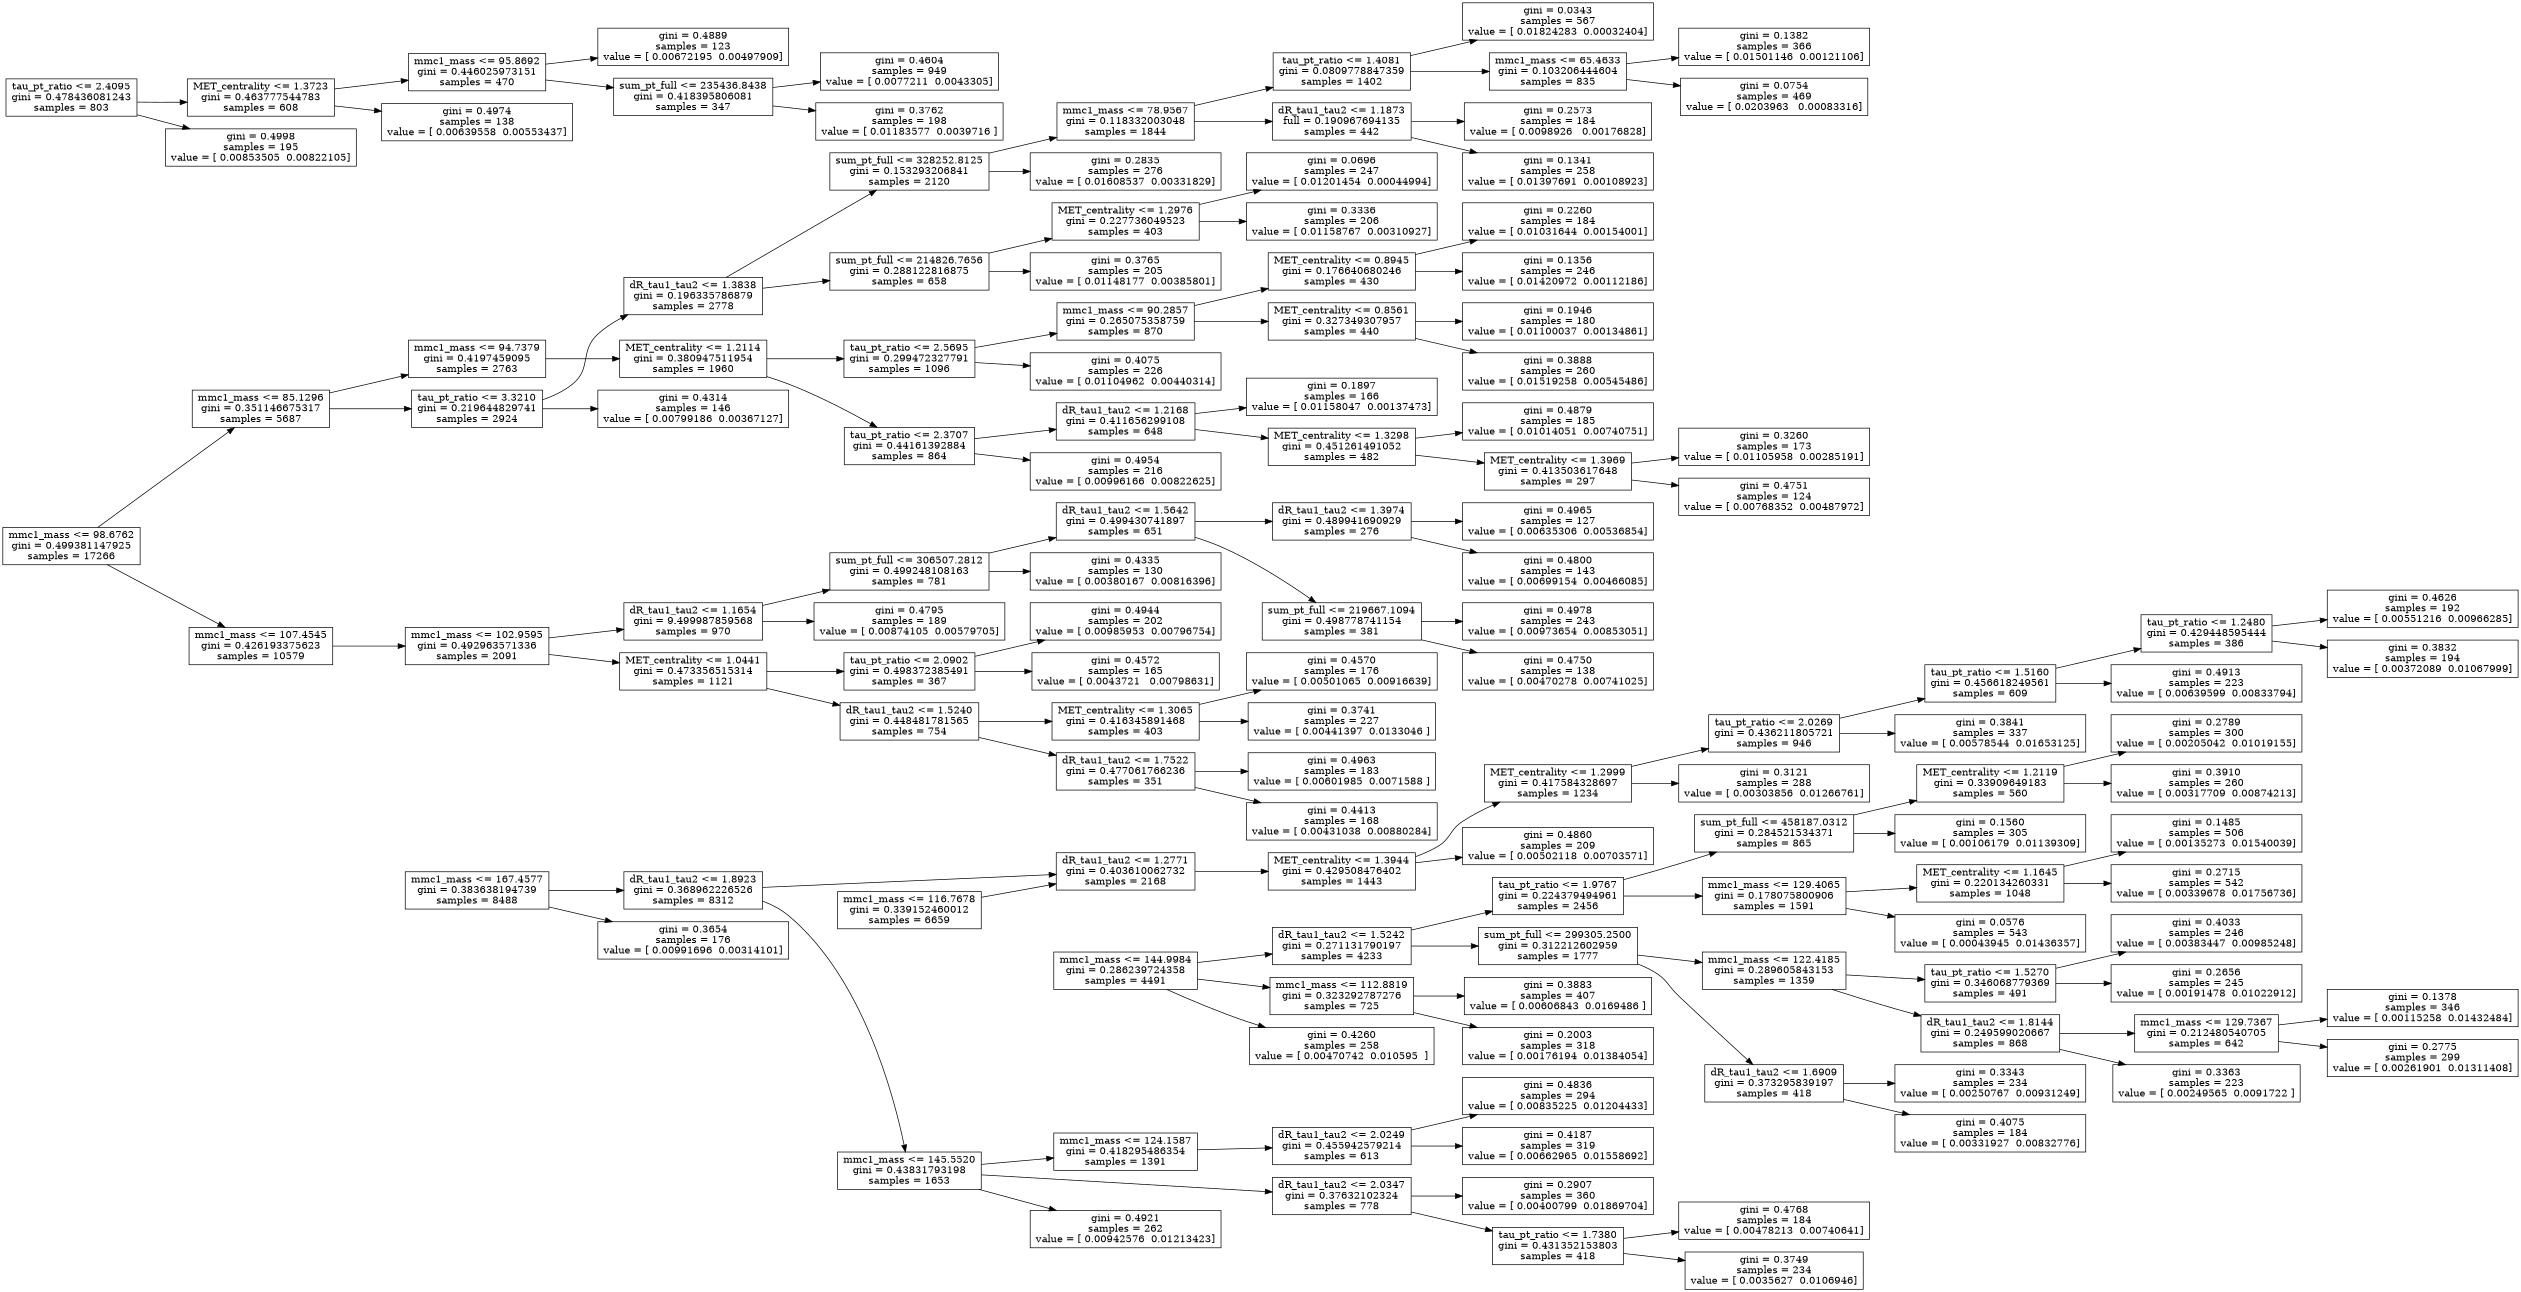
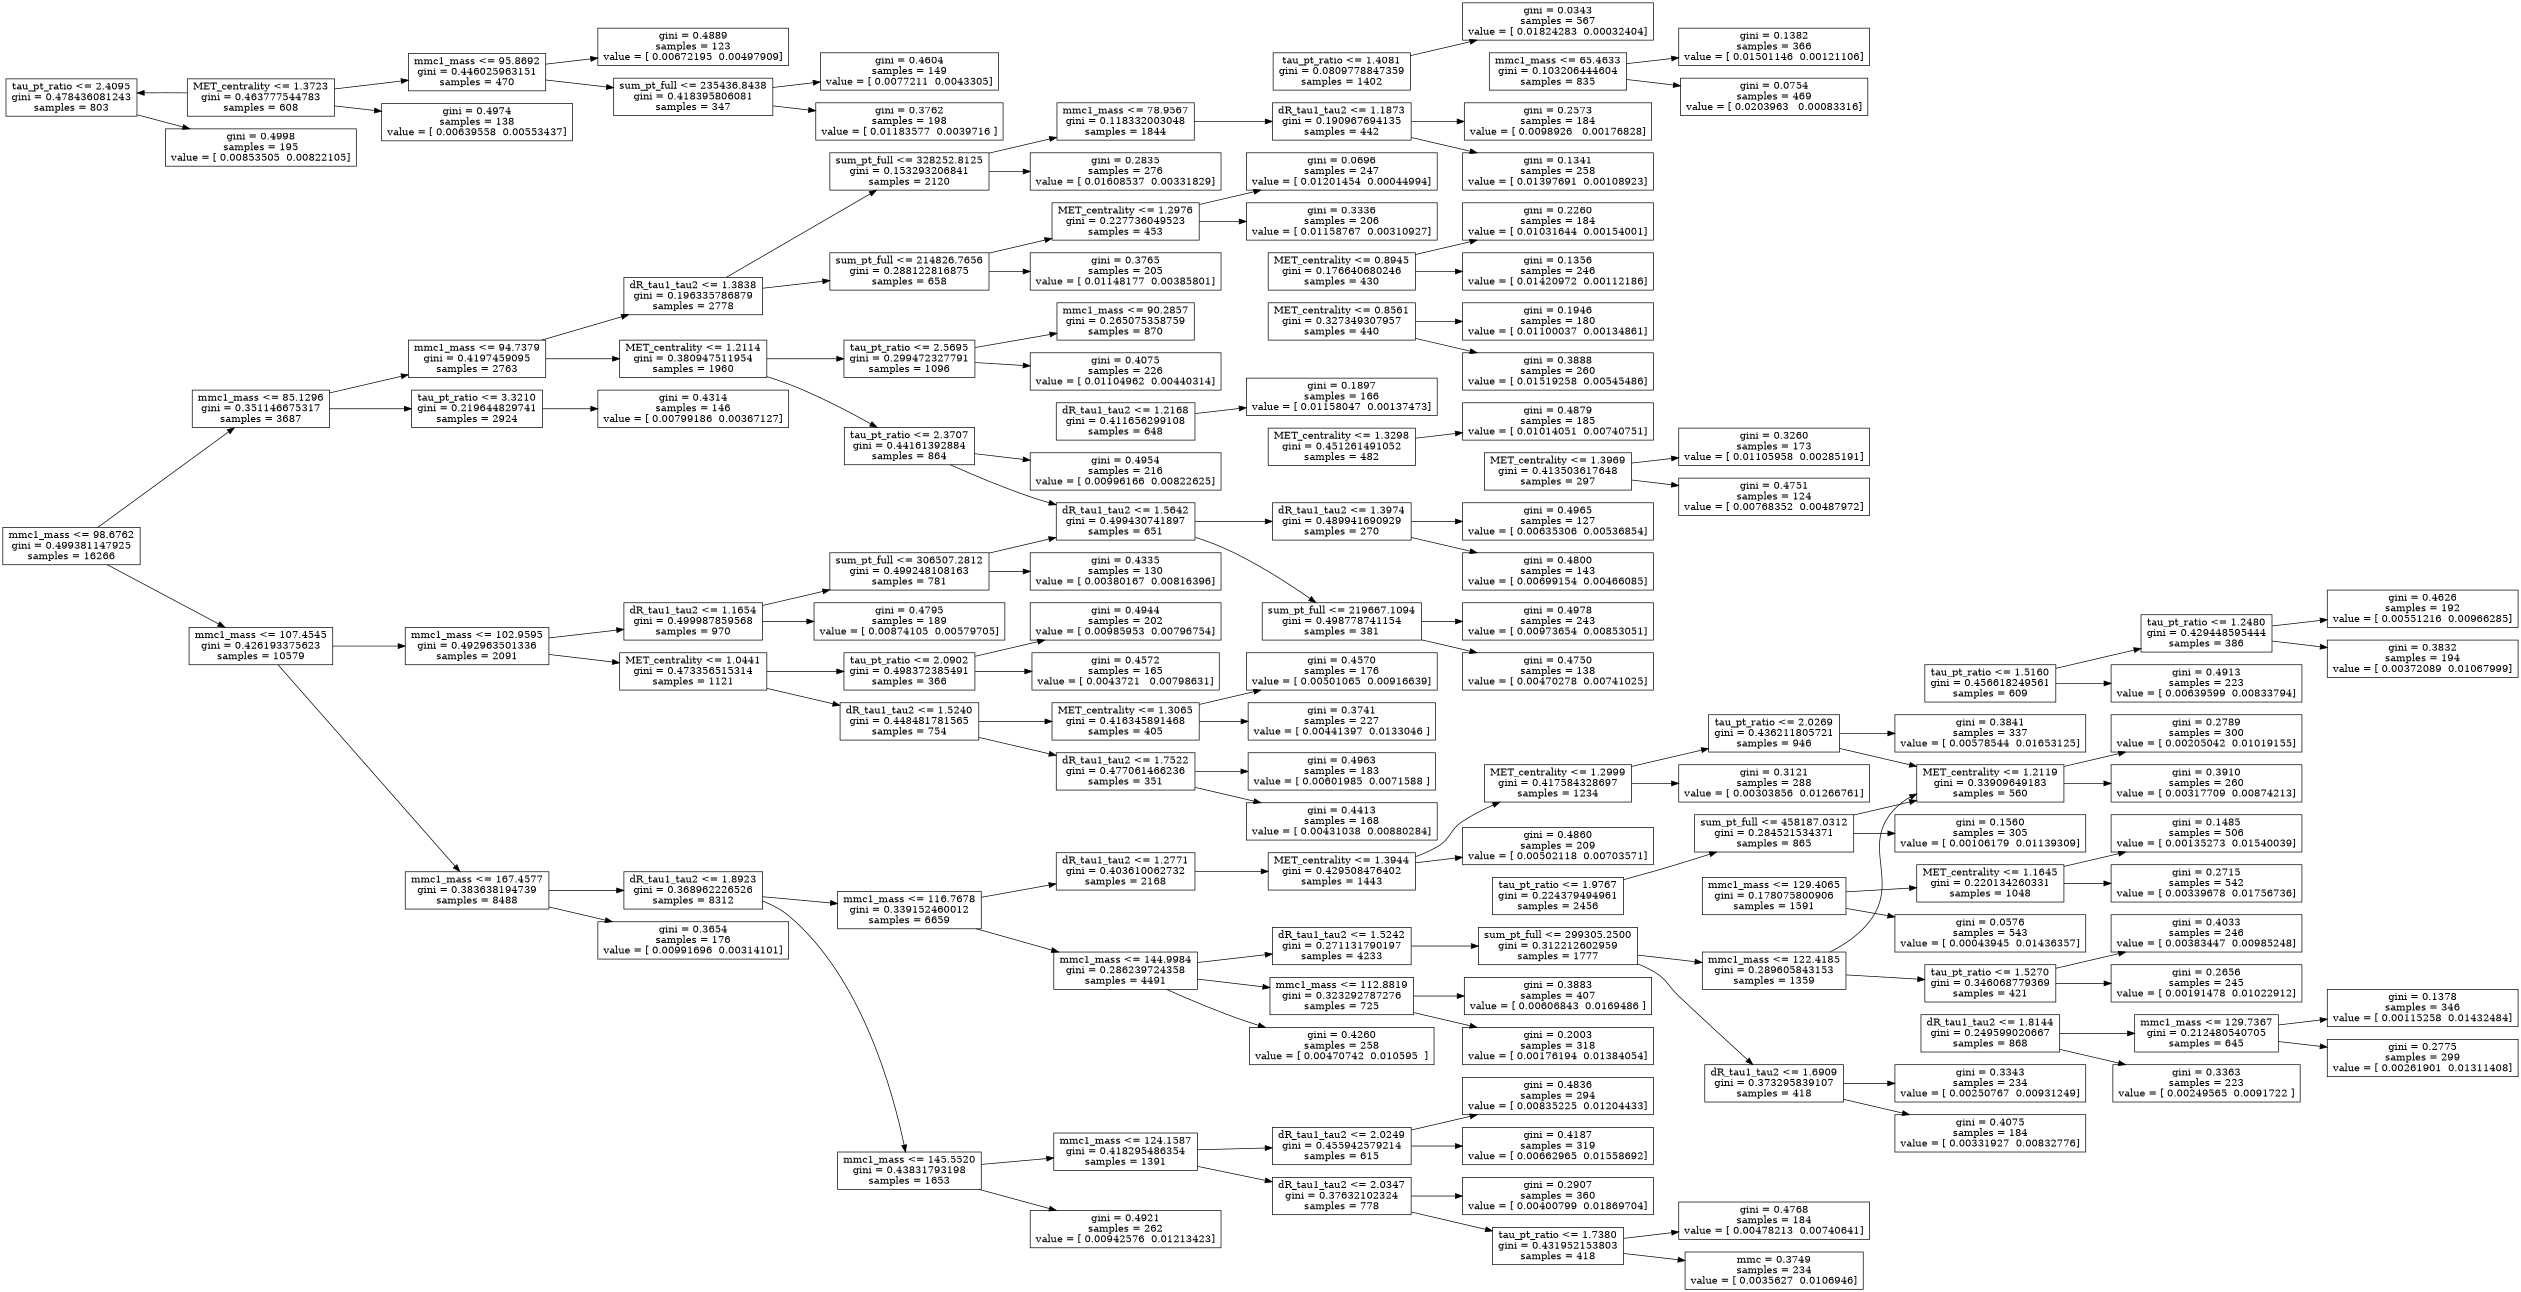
(909, 71) -> (909, 71)
(1446, 71) -> none
(477, 72) -> (477, 72)
(1230, 97) -> none
(159, 102) -> (166, 93)
(1342, 121) -> (1342, 121)
(1126, 221) -> (1126, 221)
(1228, 298) -> none
(1228, 321) -> none
(584, 365) -> (582, 328)
(261, 409) -> (261, 409)
(1228, 433) -> none
(1012, 434) -> (999, 485)
(1446, 459) -> none
(1342, 521) -> (1342, 521)
(71, 546) -> (71, 546)
(693, 621) -> (693, 621)
(477, 646) -> (477, 646)
(909, 671) -> (909, 671)
(1879, 709) -> (1875, 757)
(1126, 721) -> (1126, 721)
none -> (367, 766)
(1126, 771) -> (1126, 771)
(906, 881) -> (797, 900)
(1659, 896) -> none
(1448, 921) -> none
none -> (1014, 939)
(1990, 983) -> (1990, 983)
(1873, 1002) -> (1882, 880)
(2207, 1033) -> (2207, 1033)
(1774, 1083) -> (1774, 1083)
(1342, 1146) -> (1342, 1146)
(1123, 1183) -> (1231, 1173)
(1558, 1246) -> (1558, 1246)
(1774, 1271) -> (1774, 1271)
